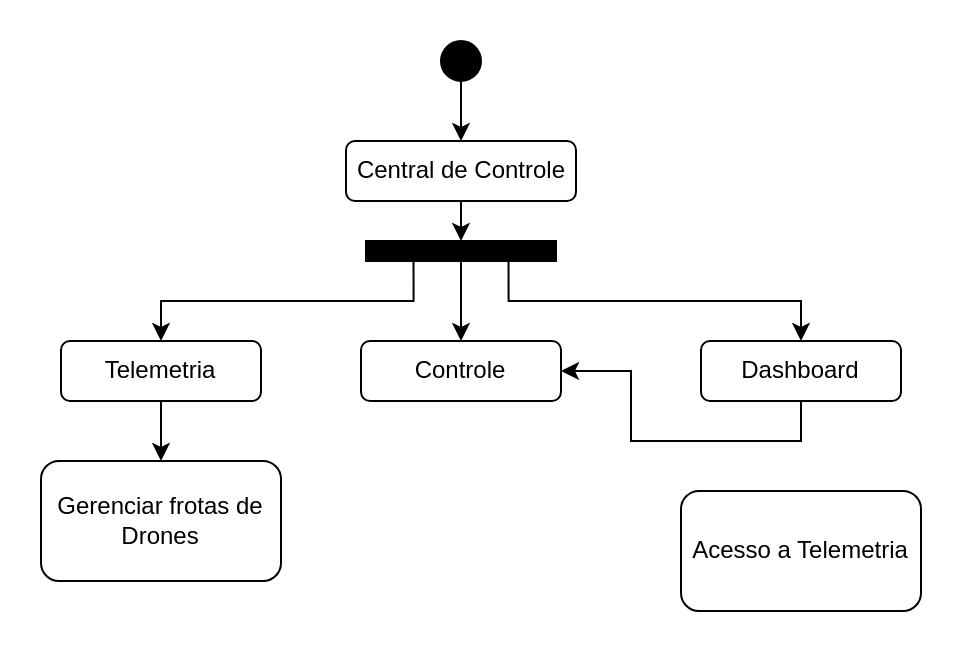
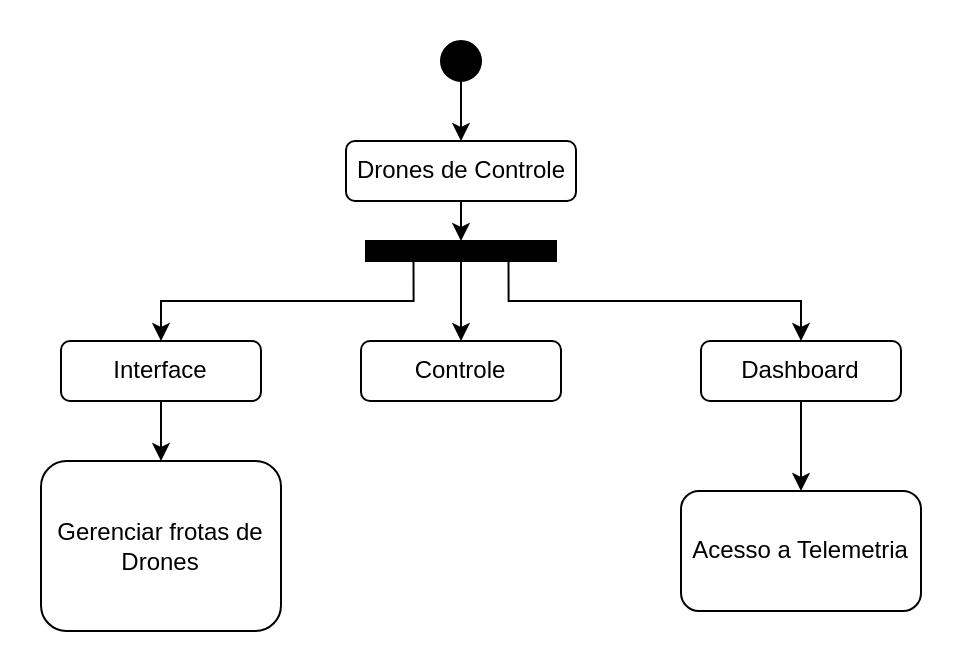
(462, 171) -> (462, 171)
(161, 371) -> (161, 371)
(654, 441) -> (801, 458)
(161, 521) -> (161, 546)
